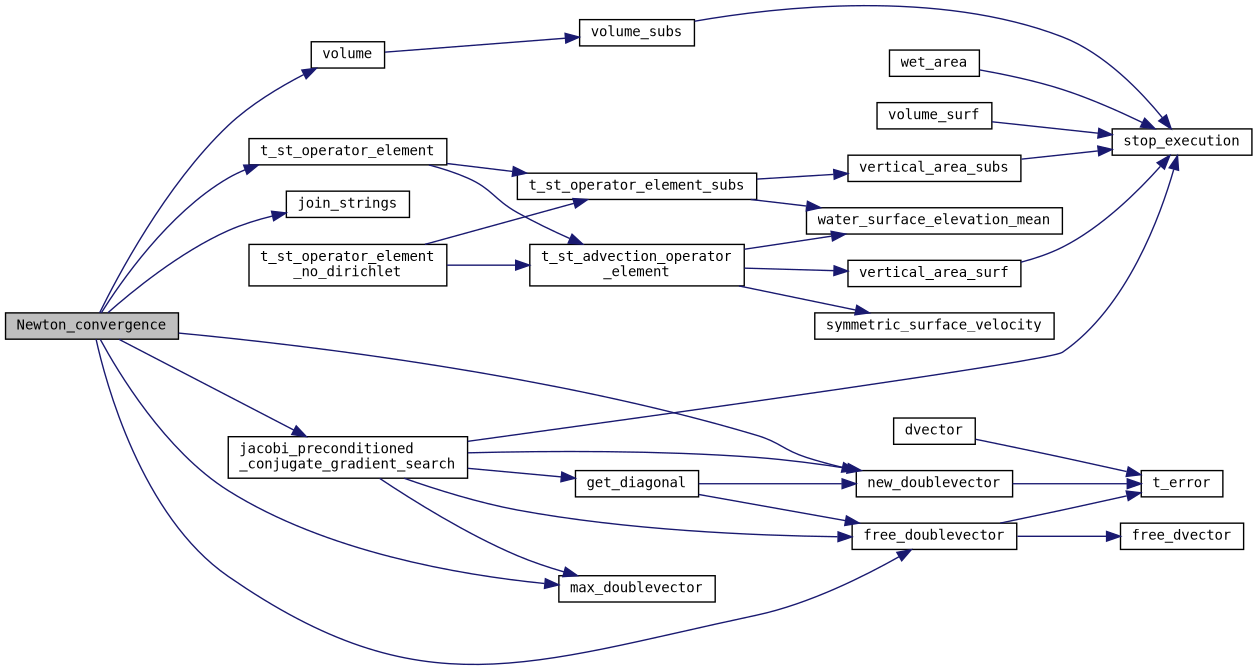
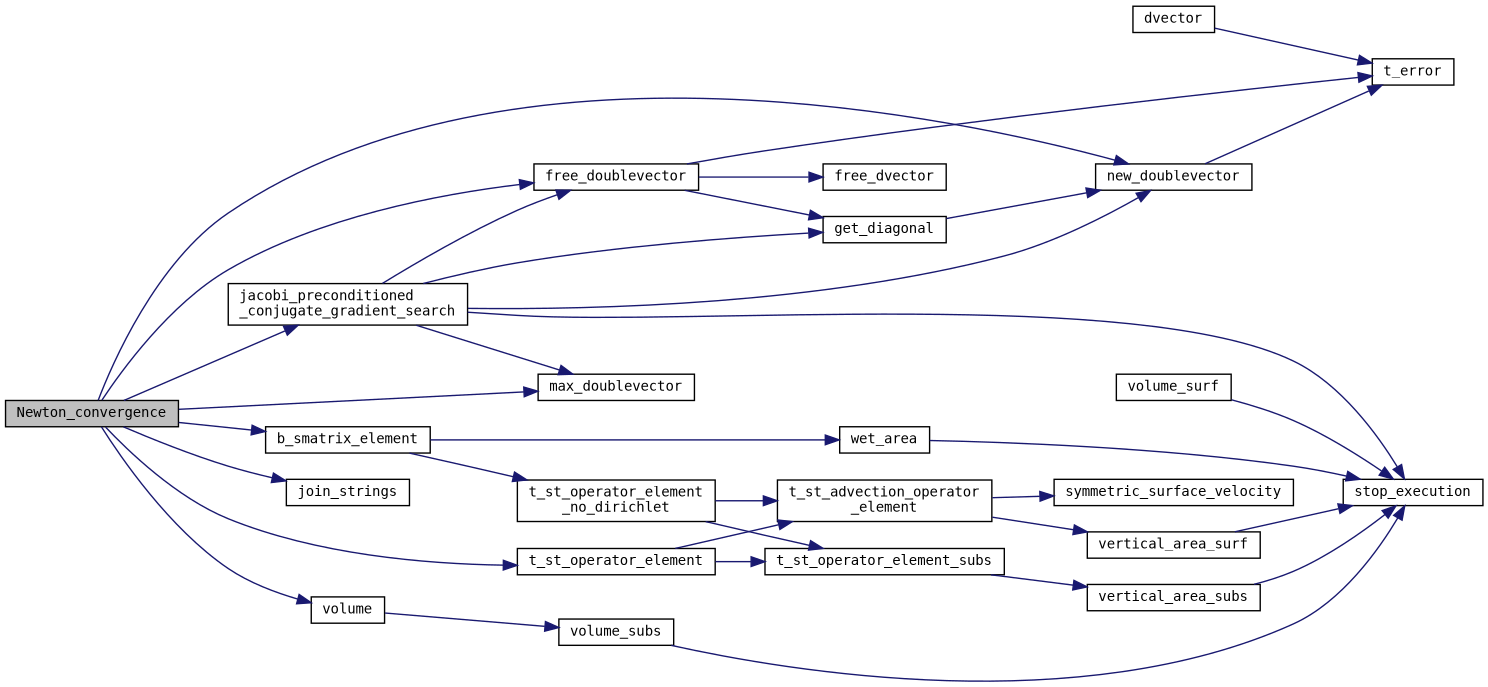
(934, 221) -> none
none -> (348, 440)
(772, 508) -> (747, 203)
